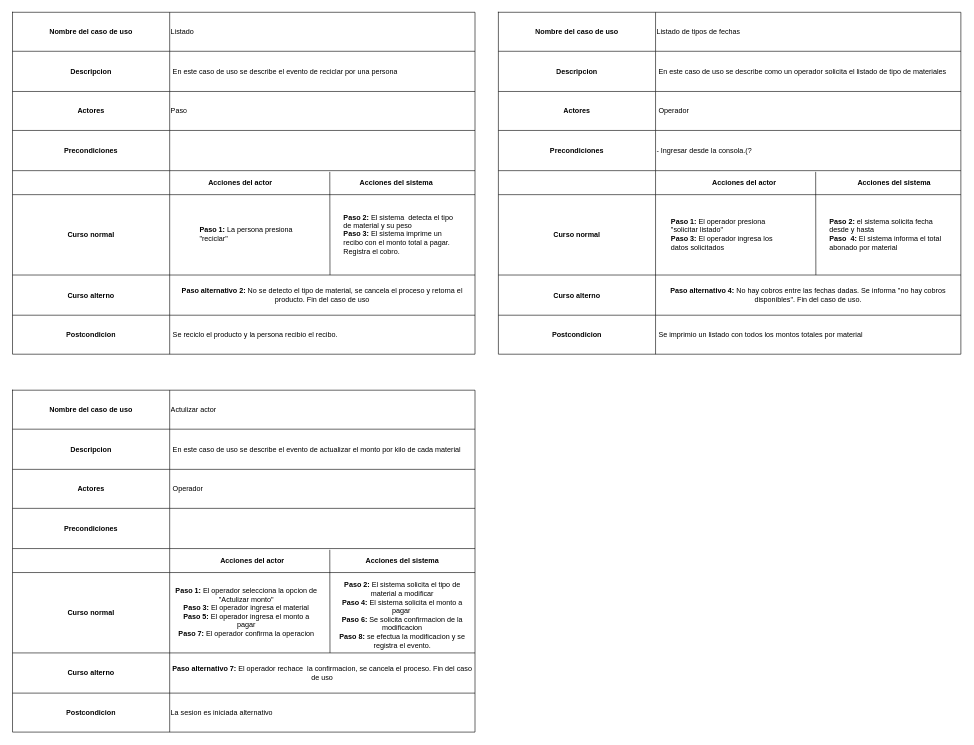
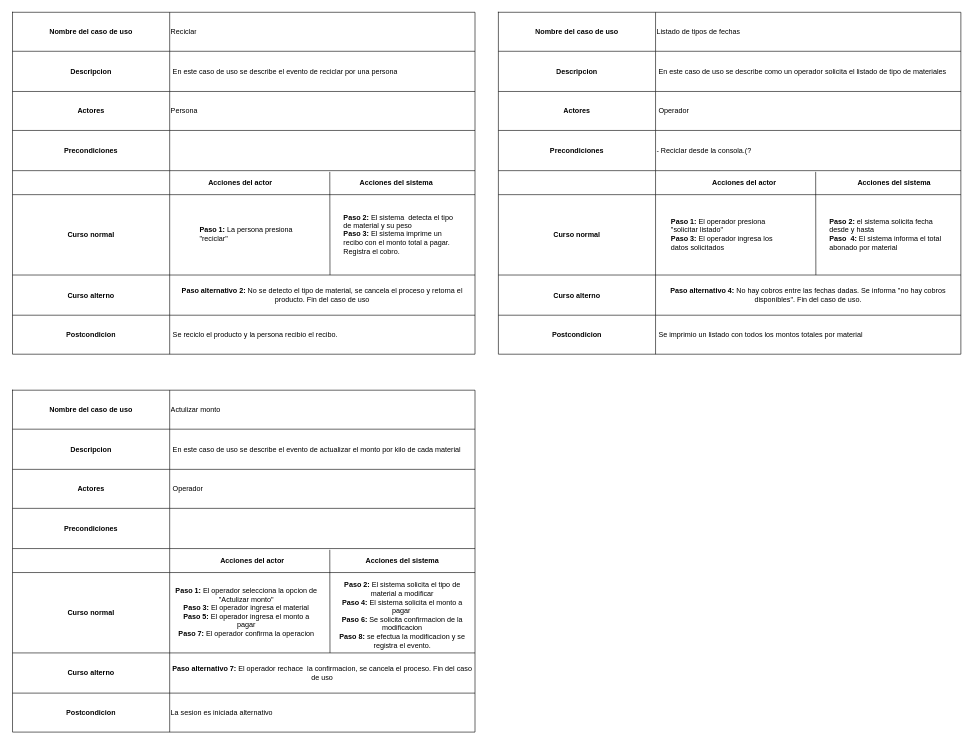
(184, 32) -> (185, 32)
(179, 111) -> (185, 111)
(711, 151) -> (709, 151)
(198, 410) -> (198, 410)
